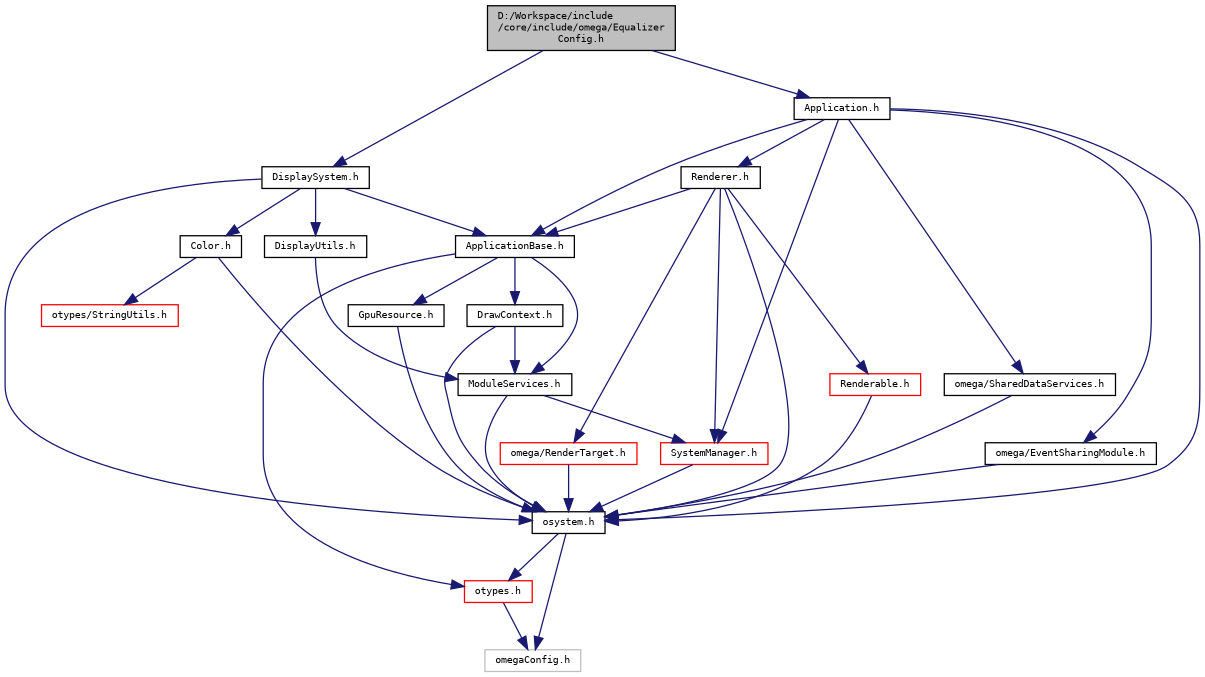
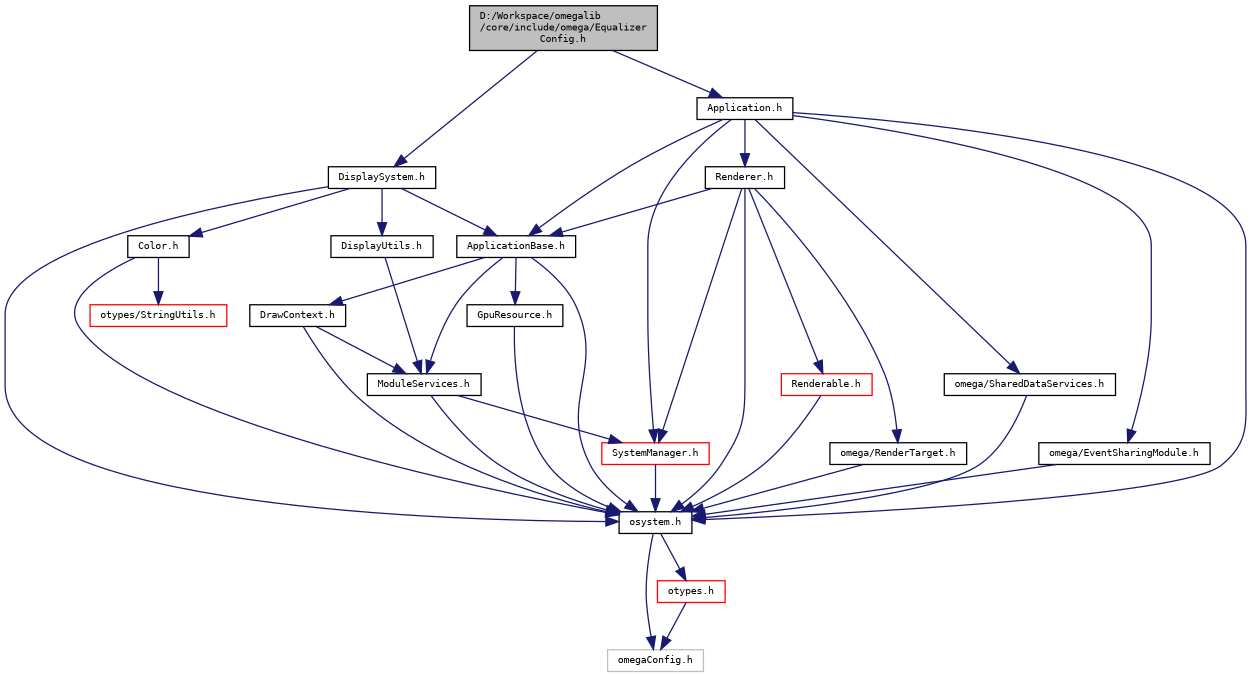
(581, 28) -> (564, 28)
(263, 417) -> (583, 380)
(569, 454) -> (898, 454)
